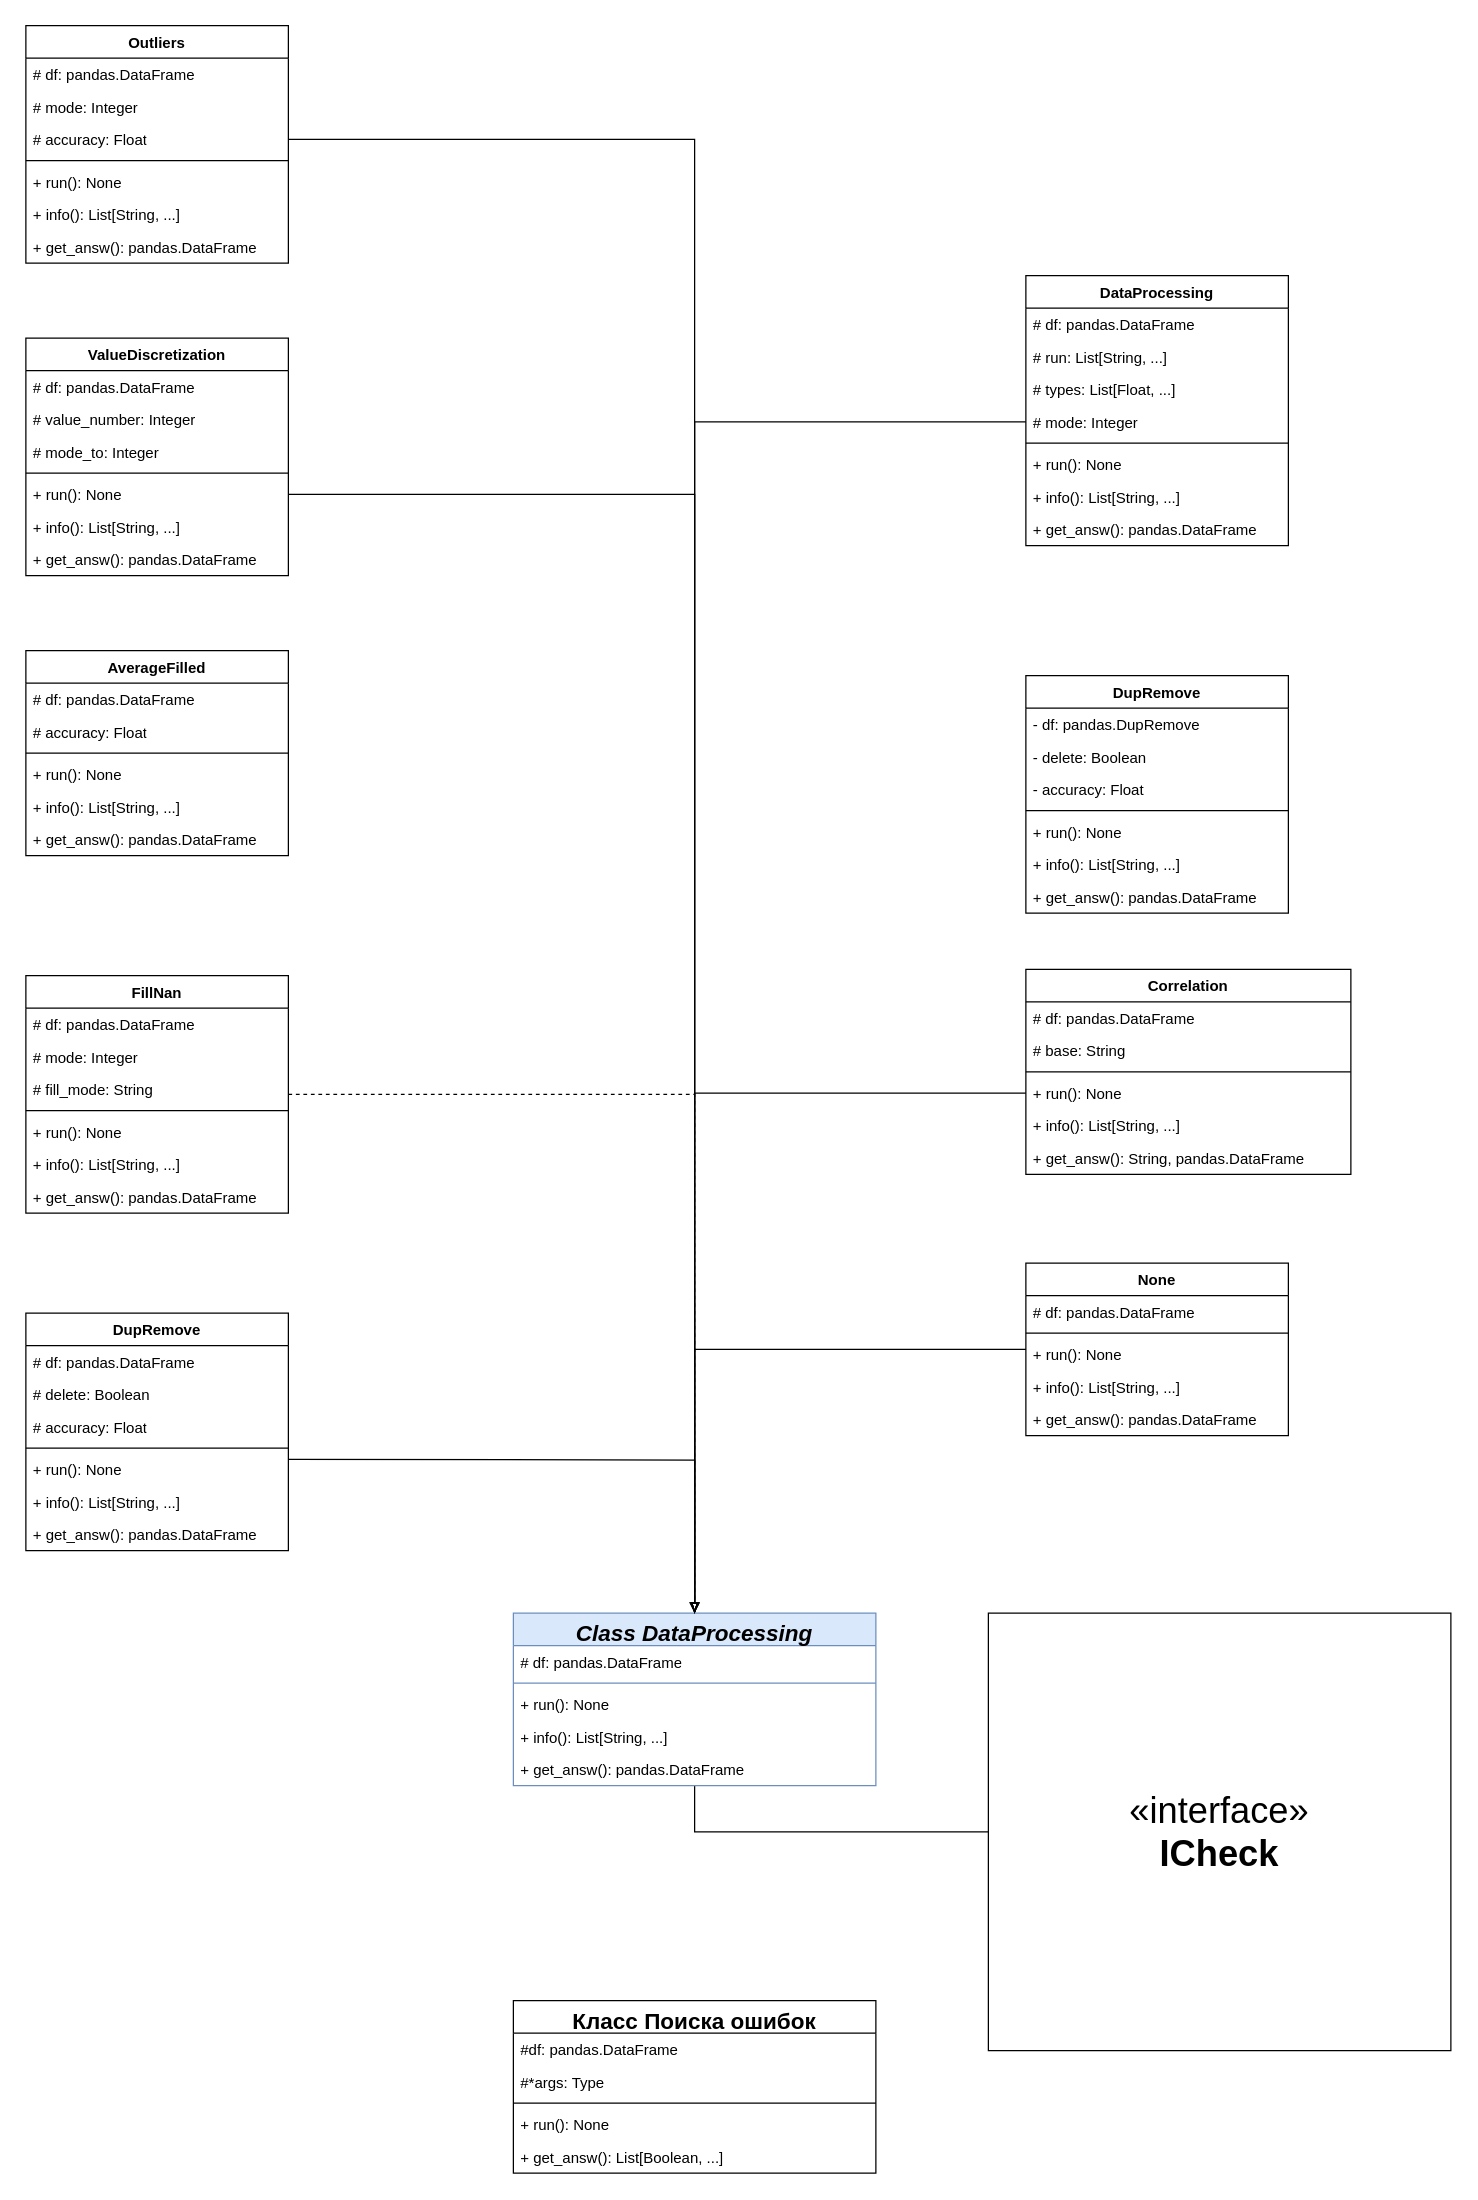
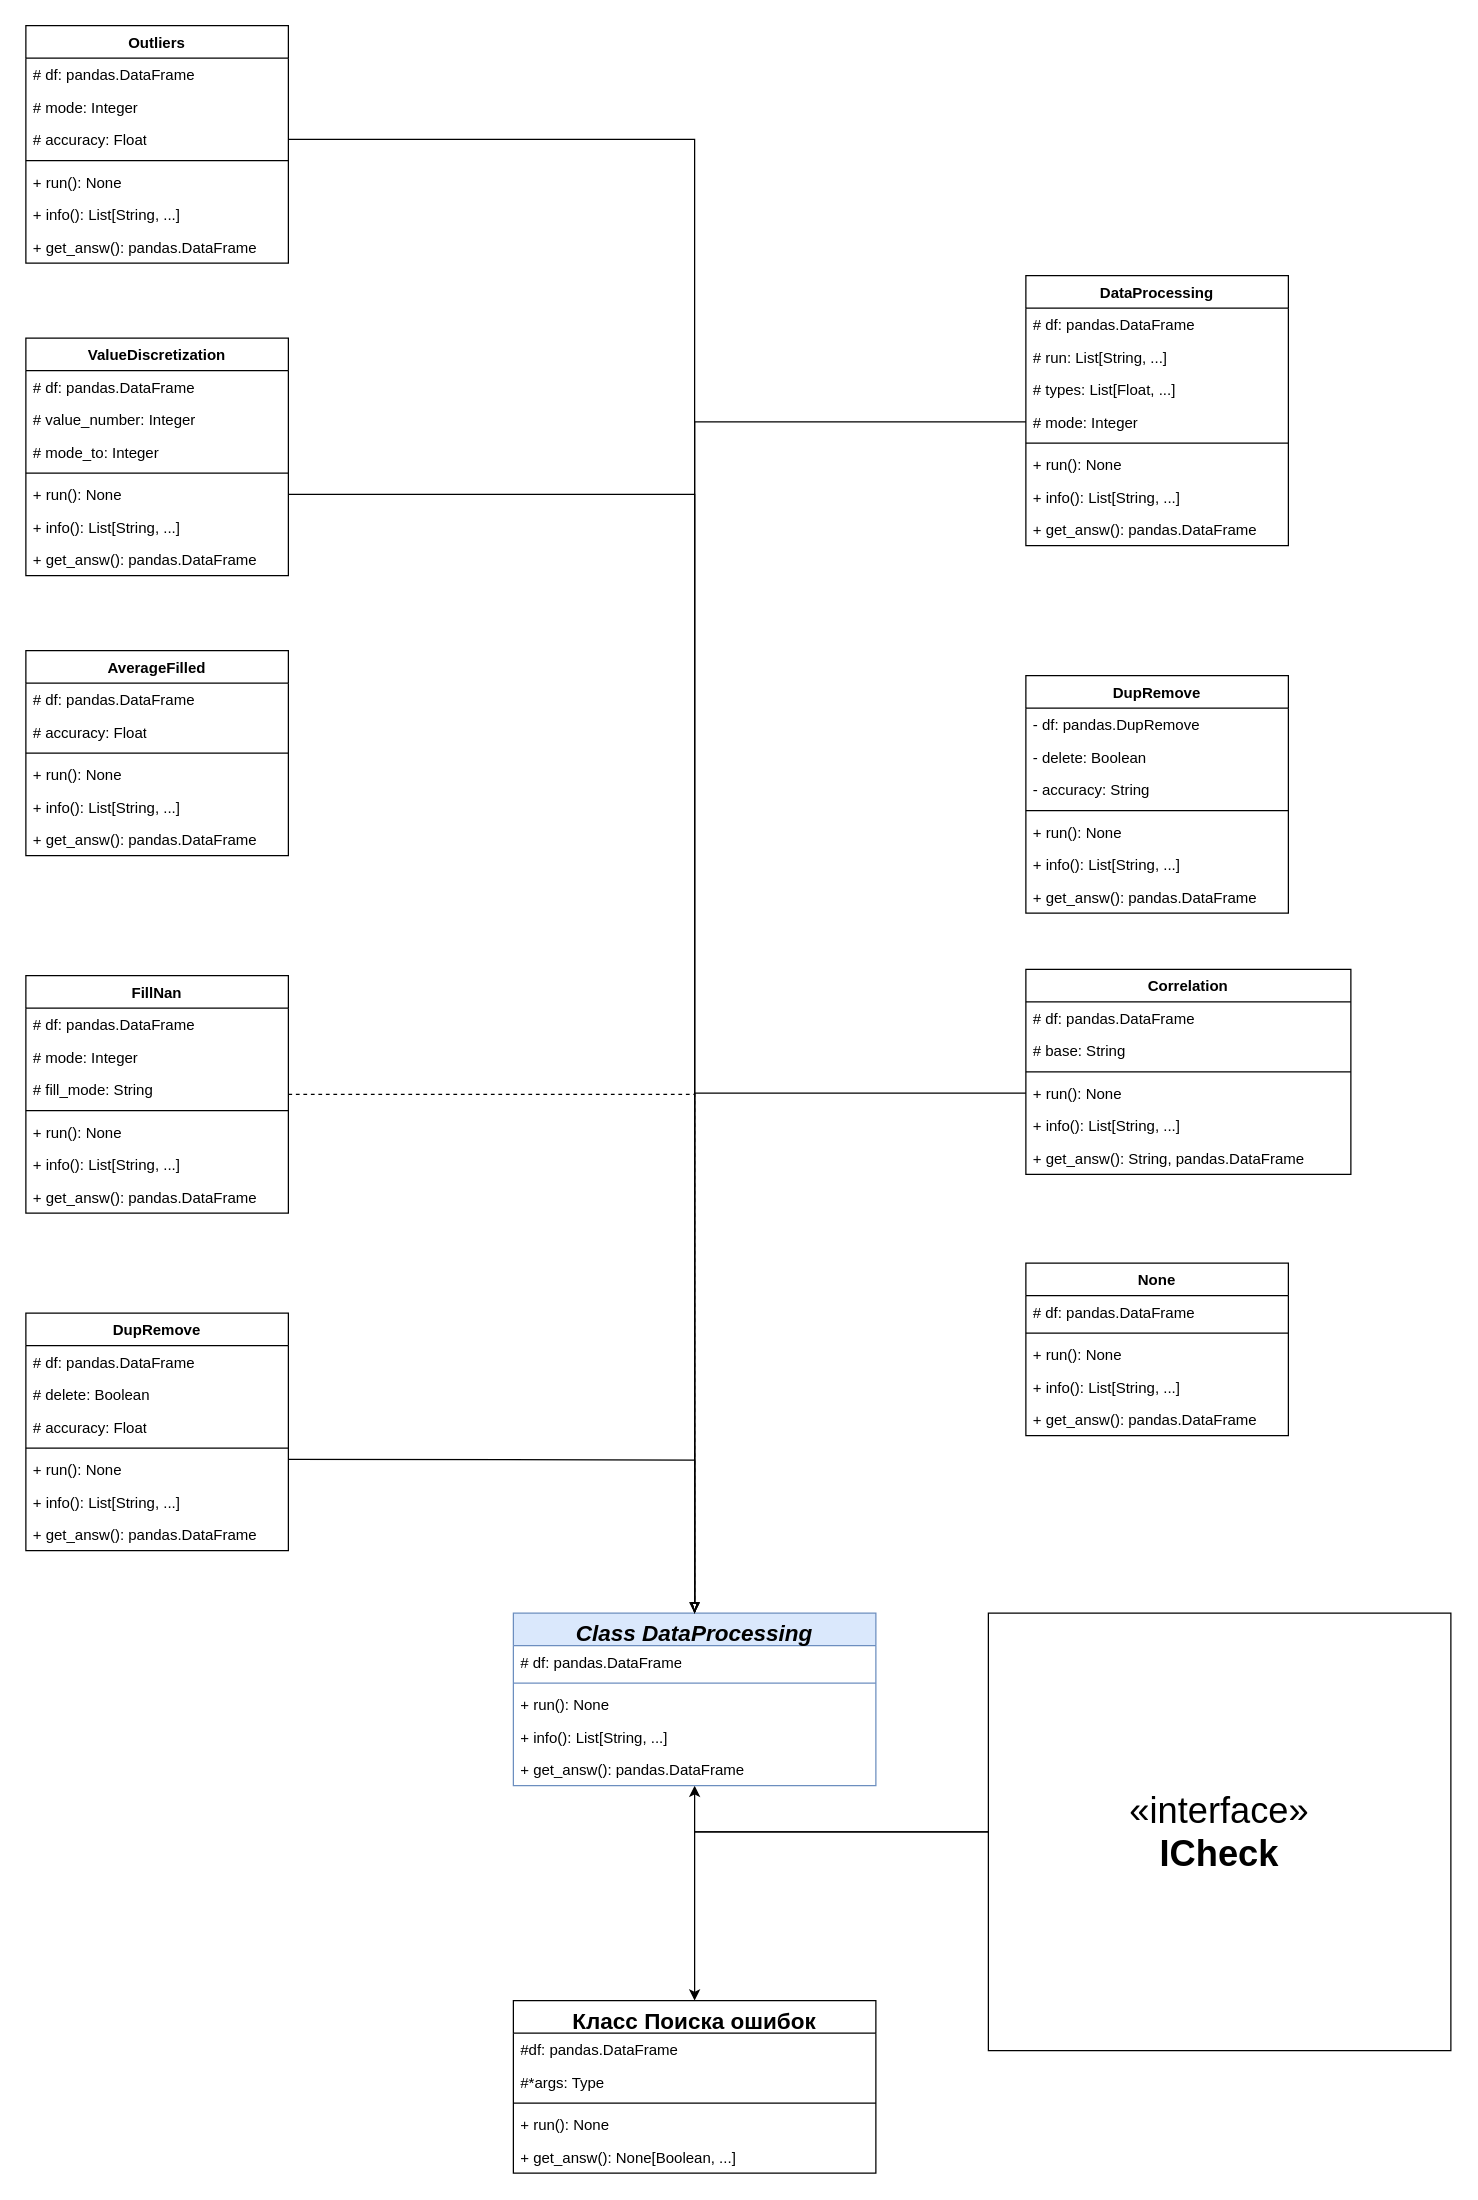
(1097, 791) -> (1101, 791)
(861, 1349) -> none
(694, 1792) -> (694, 1795)
none -> (694, 1912)
(636, 2158) -> (637, 2158)
